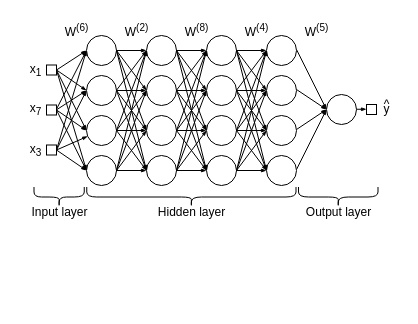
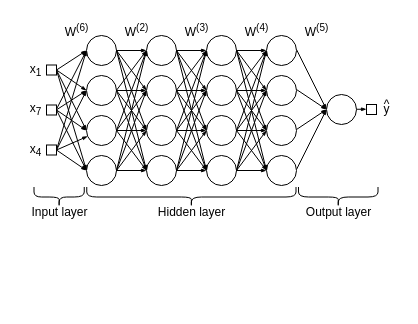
(197, 31) -> (197, 31)
(36, 151) -> (36, 151)
